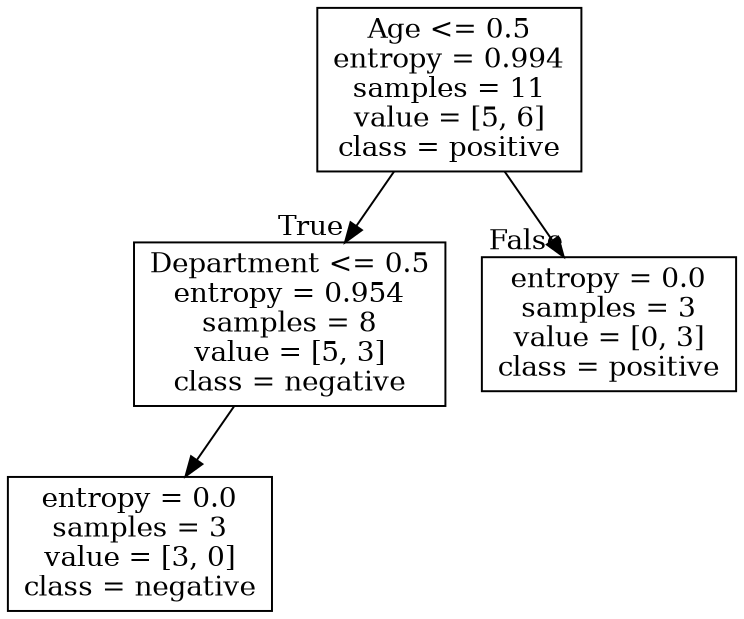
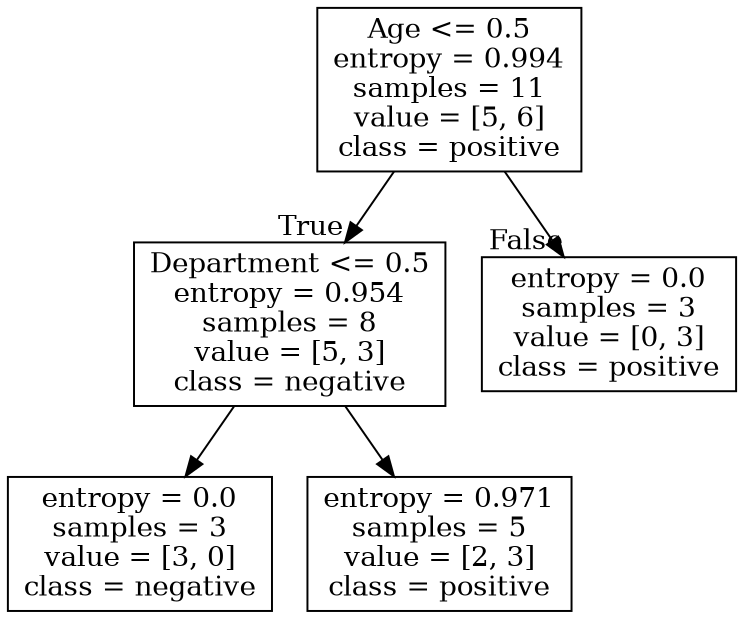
none -> (439, 544)
